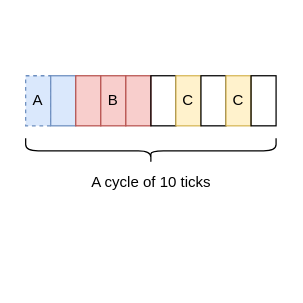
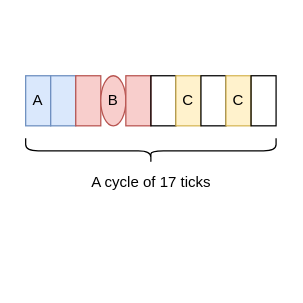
(38, 101) -> (38, 101)
(113, 101) -> (113, 101)
(151, 182) -> (151, 182)
